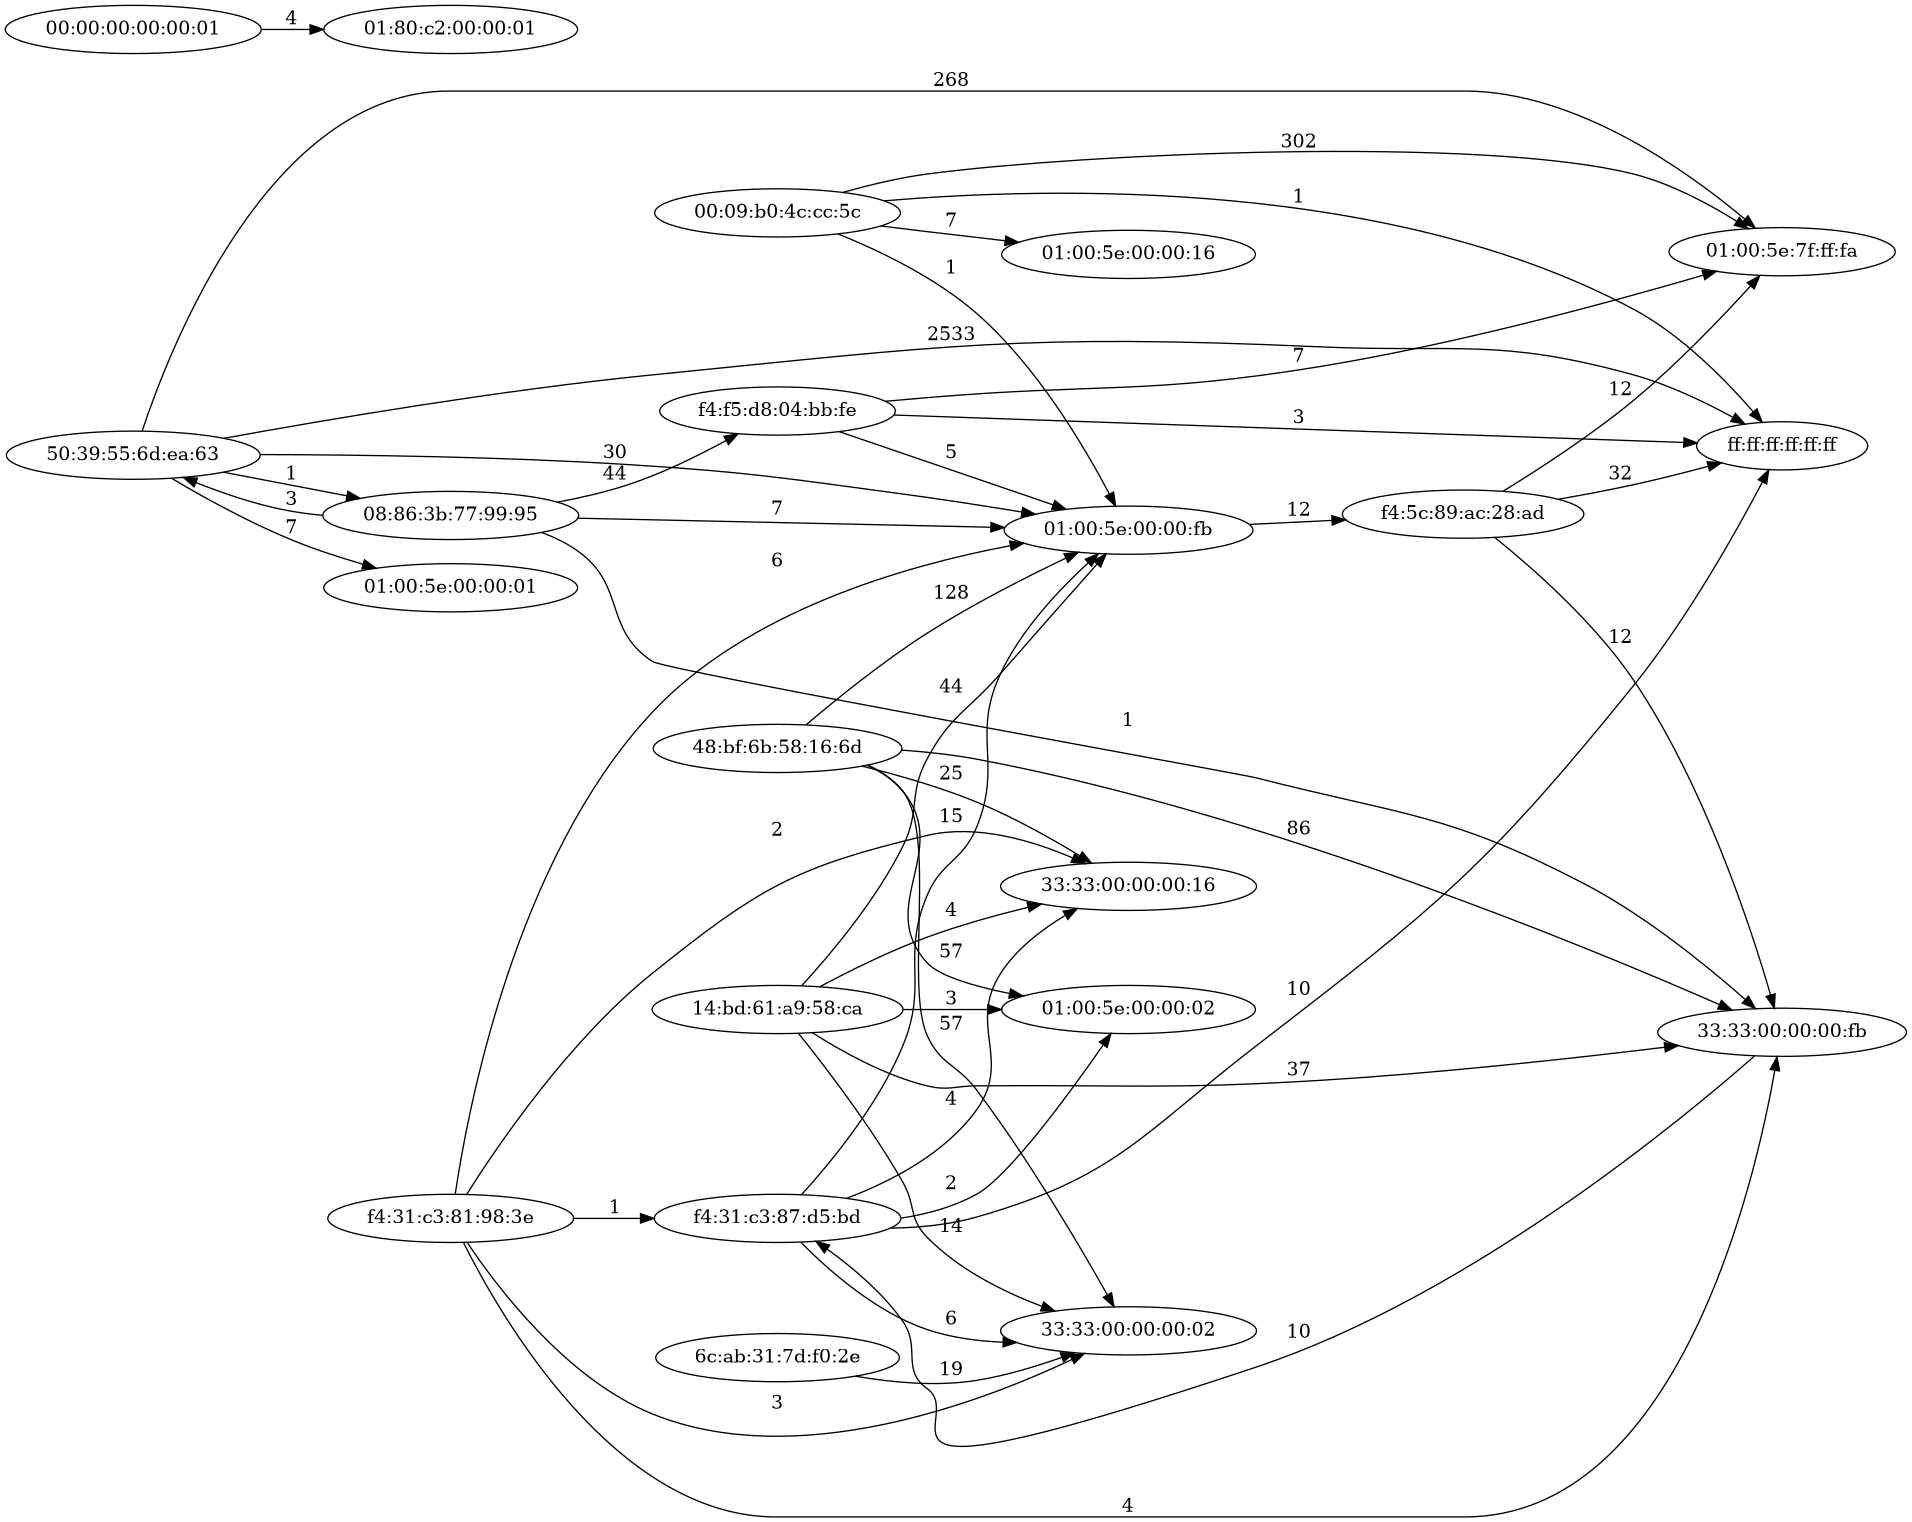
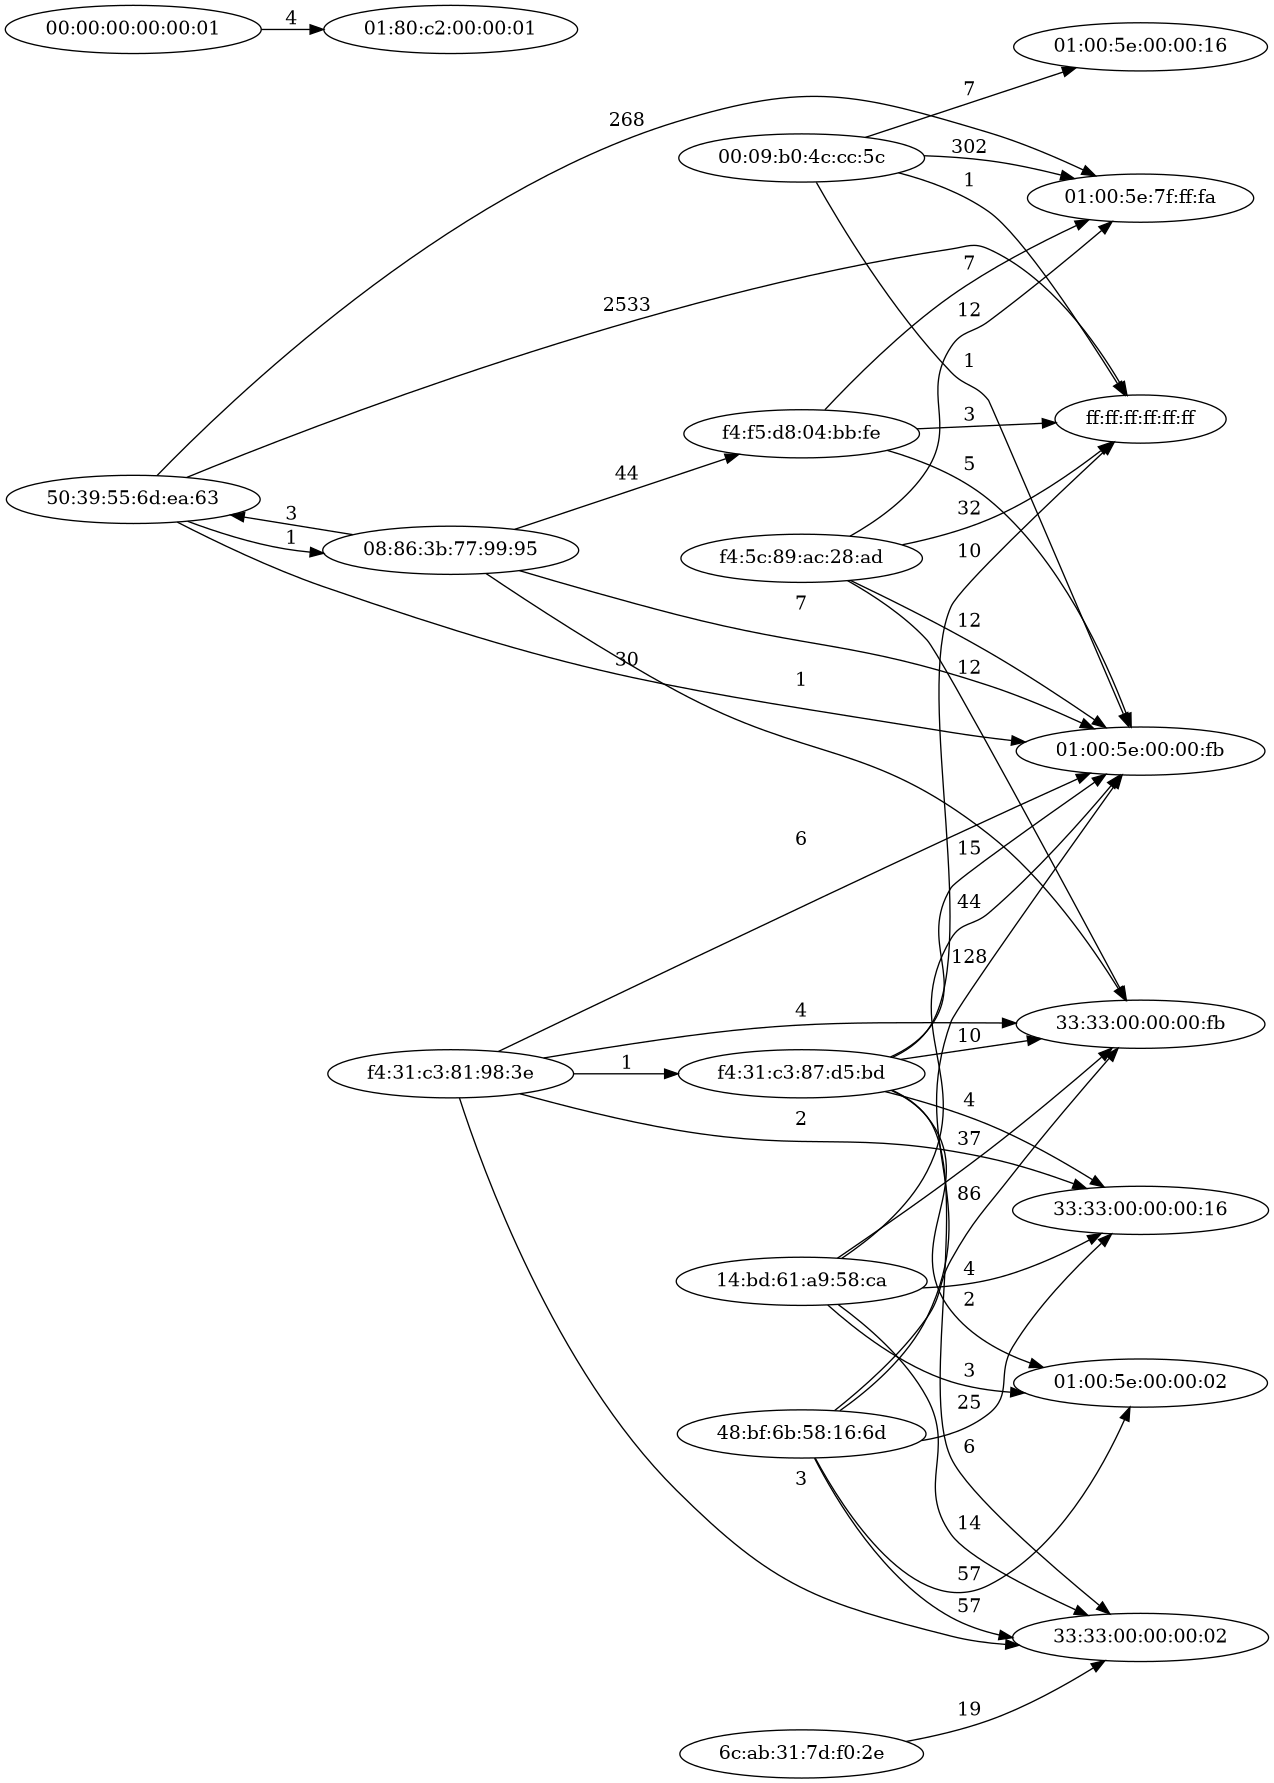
(1291, 522) -> (976, 645)
(451, 588) -> none
(1269, 1362) -> (964, 1050)
